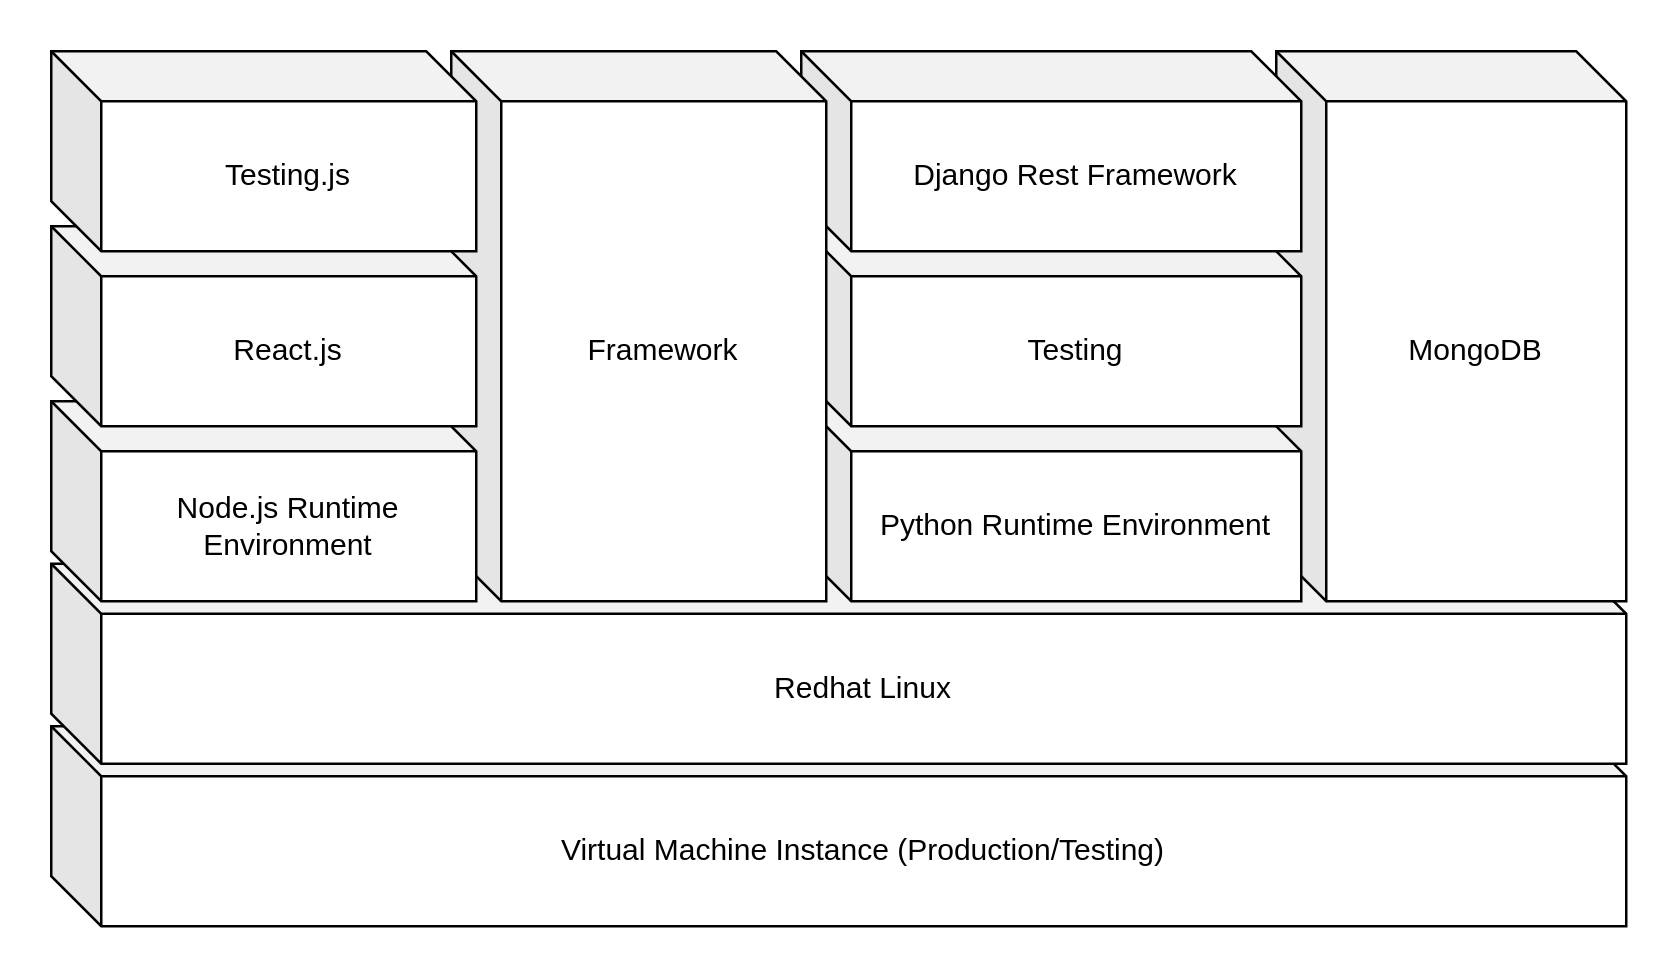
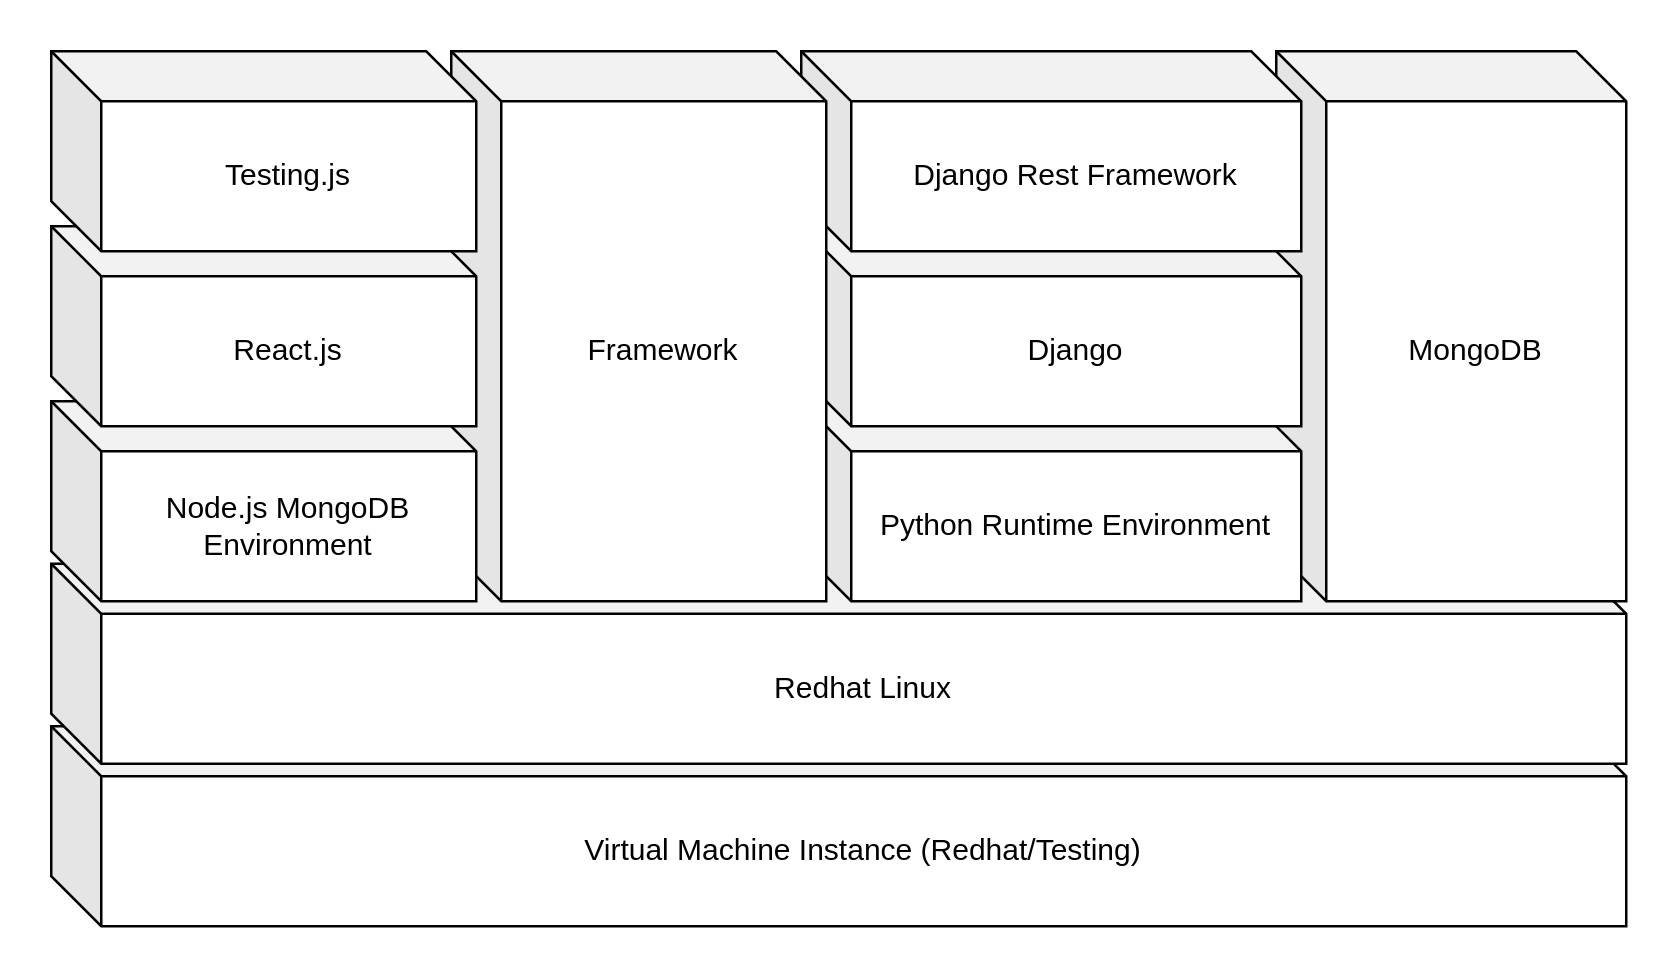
(1076, 351) -> (1076, 351)
(289, 526) -> (289, 526)
(864, 851) -> (864, 851)
